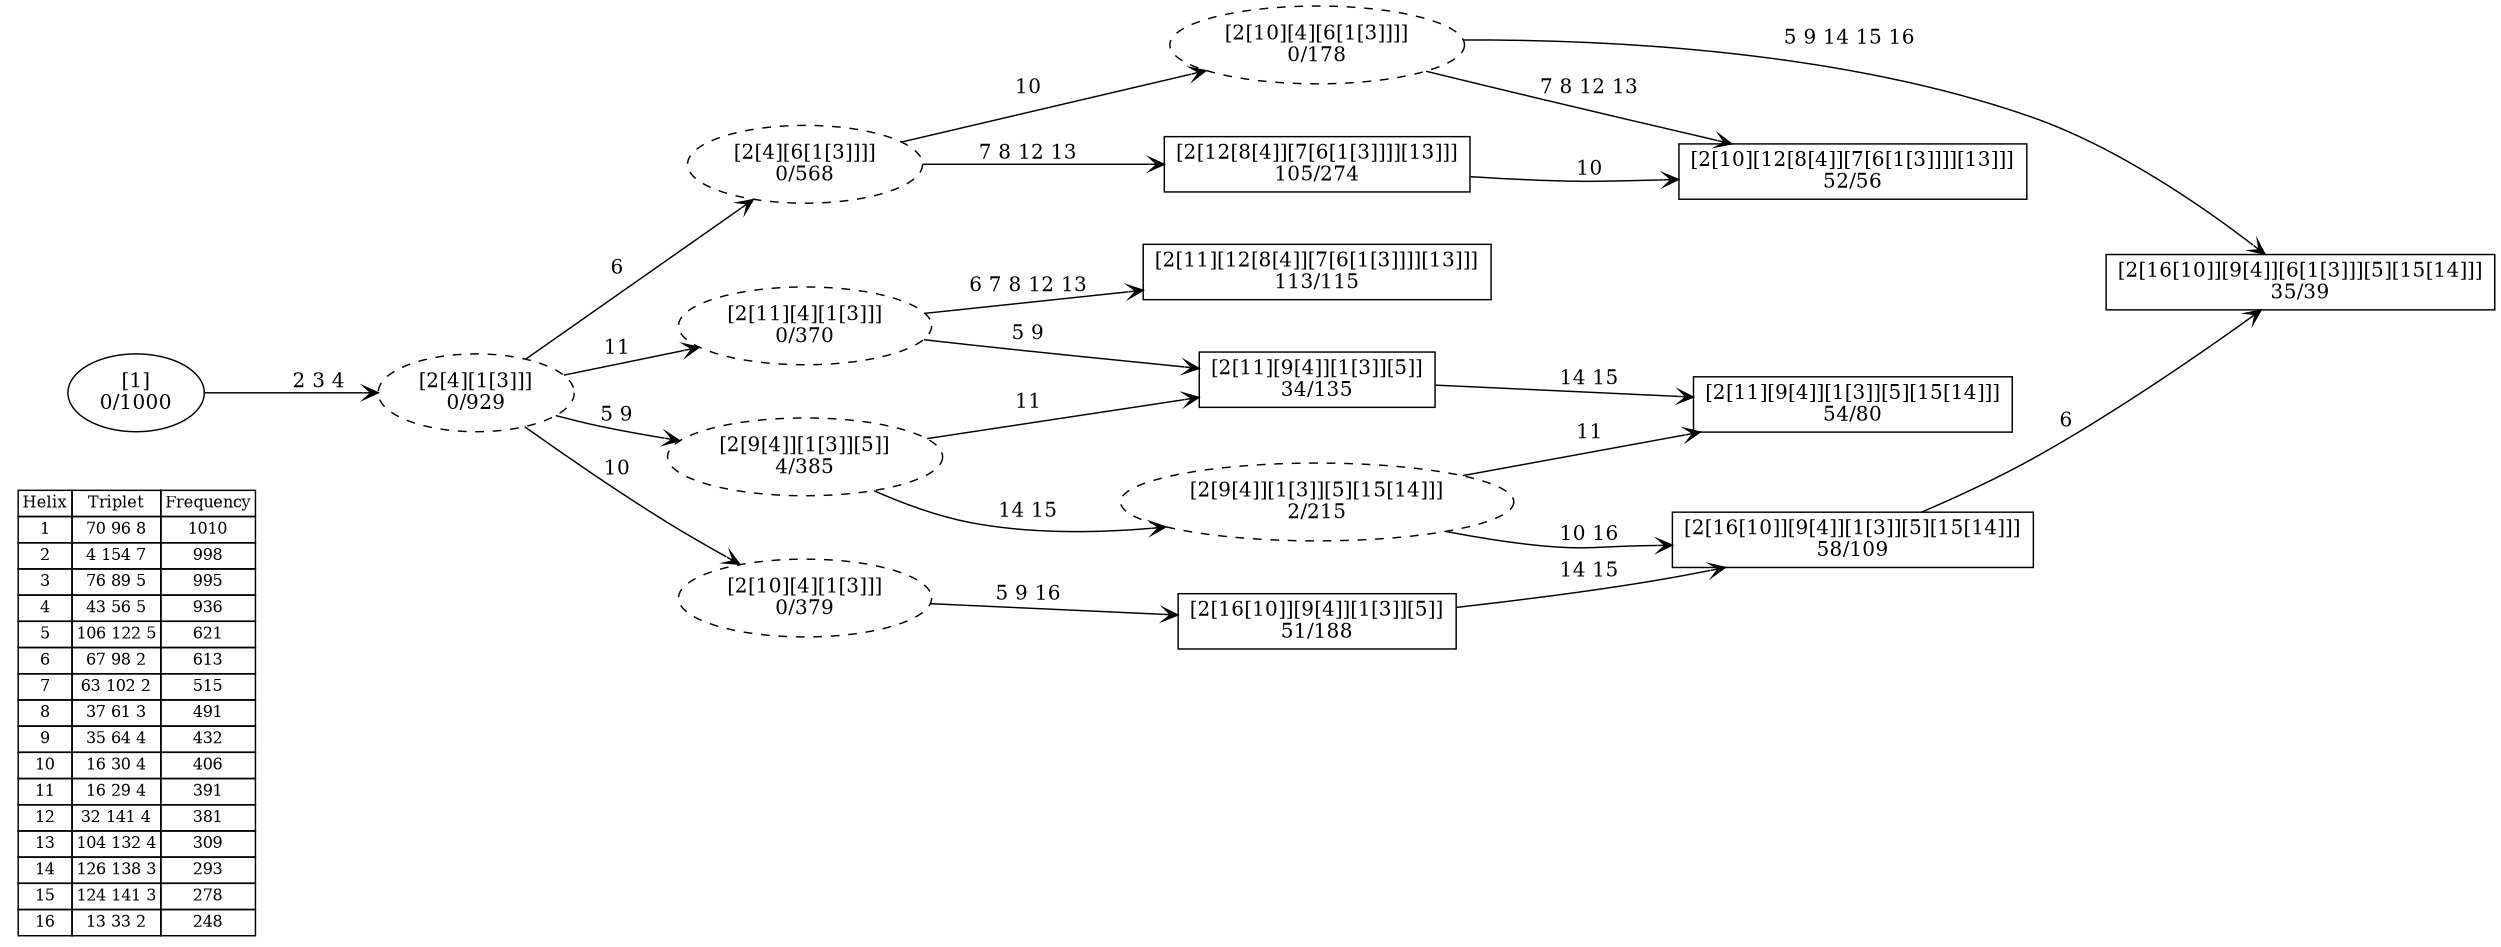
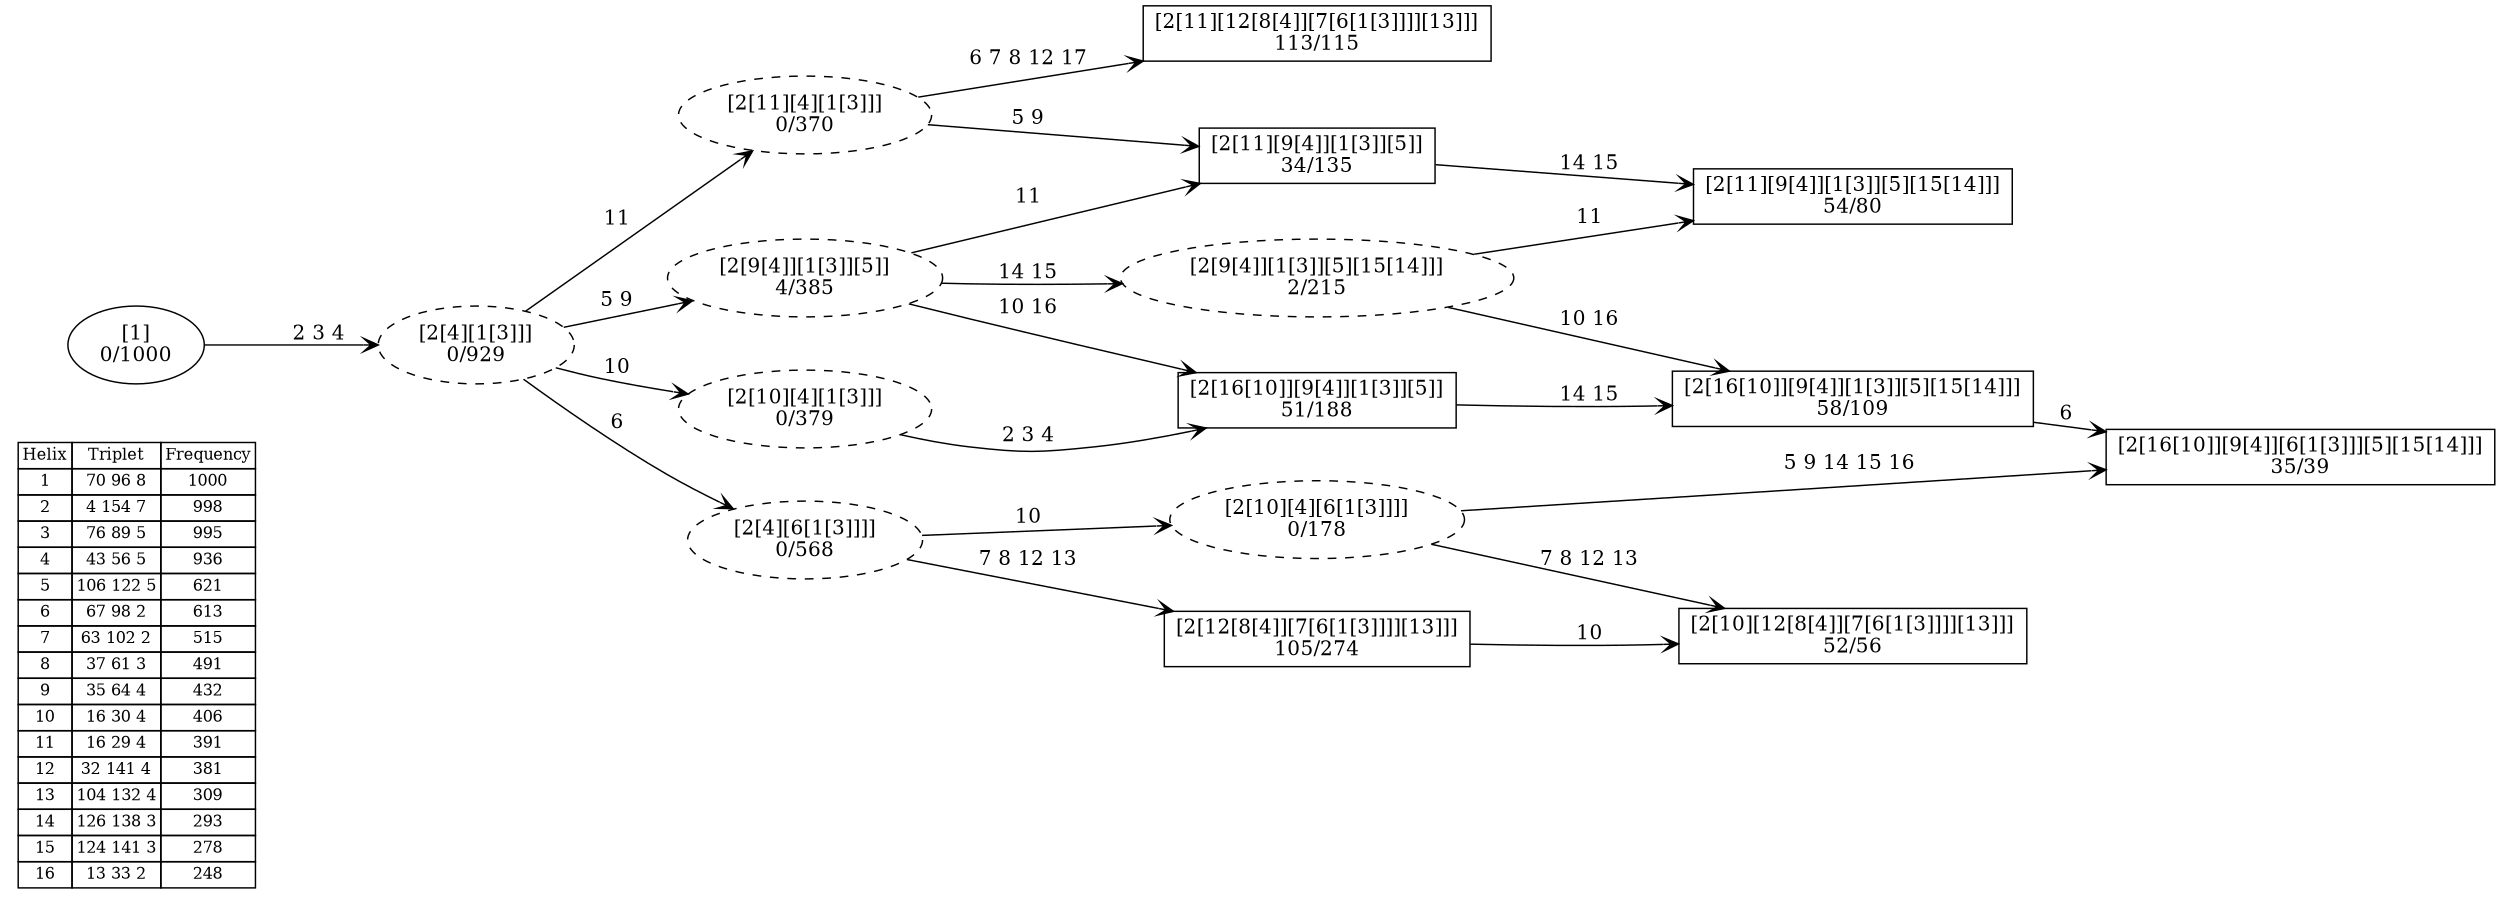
(1032, 286) -> (1032, 59)
none -> (1045, 337)
(208, 529) -> (208, 481)
(1032, 594) -> (1032, 436)
